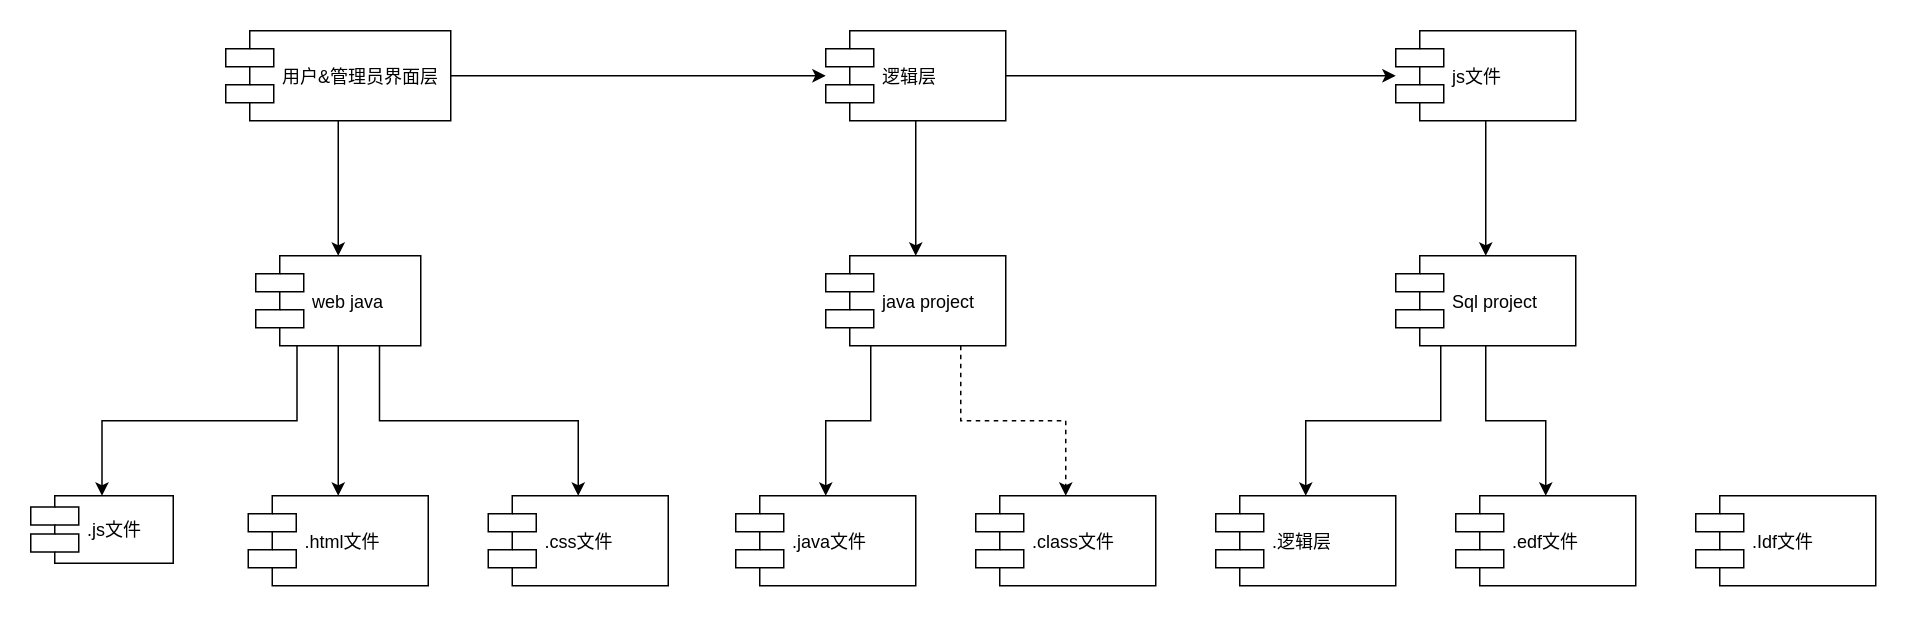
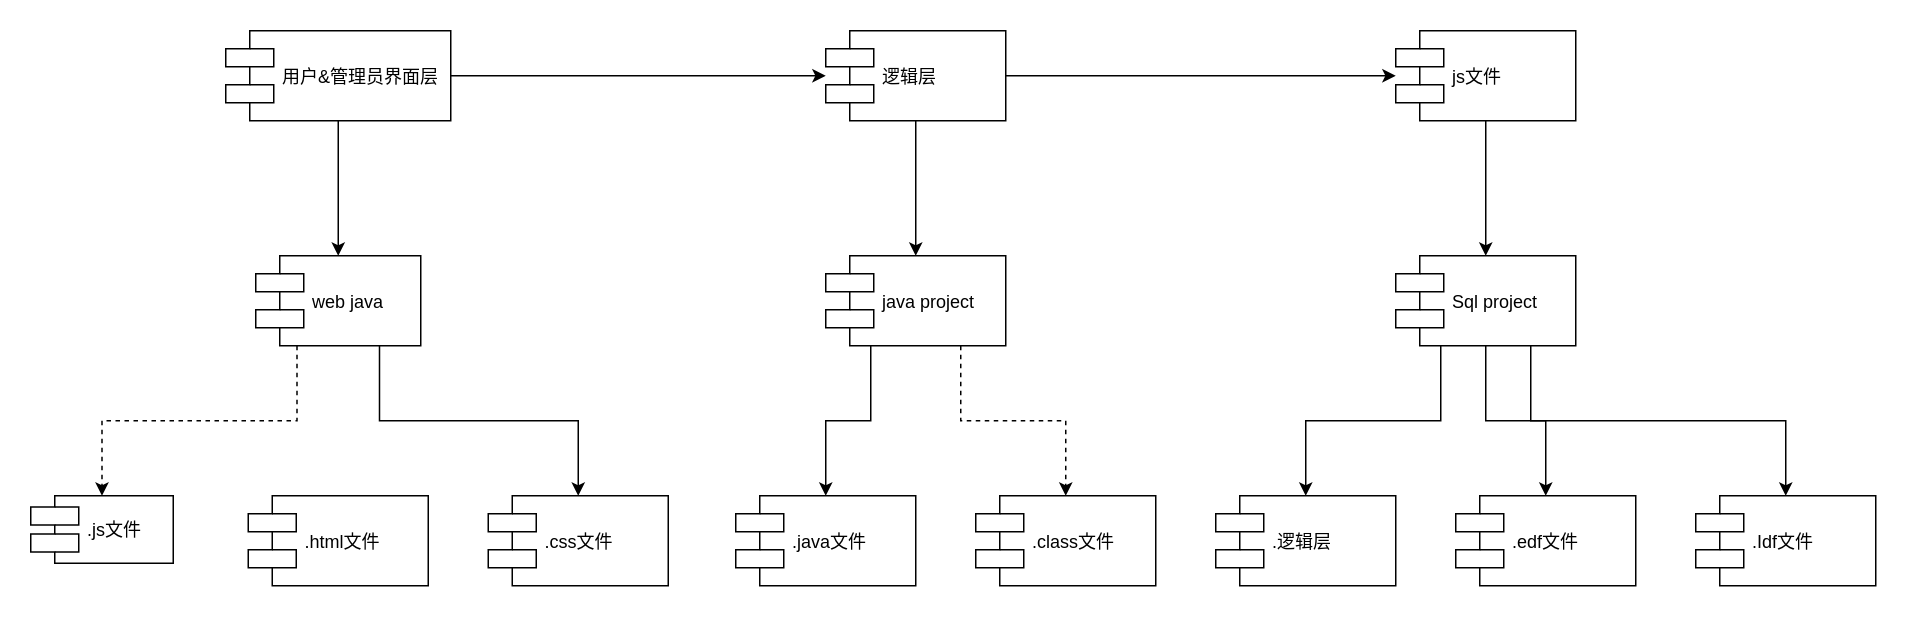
(338, 416) -> none
(204, 421) -> (204, 421)
none -> (1699, 421)
